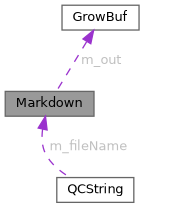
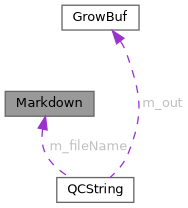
(72, 66) -> (139, 112)
